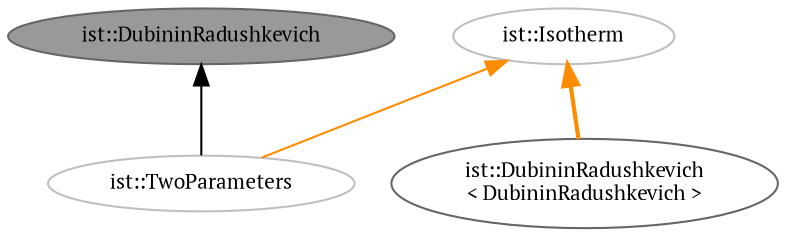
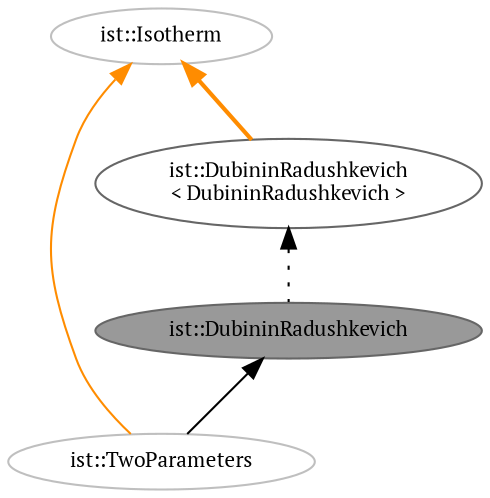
none -> (289, 276)
